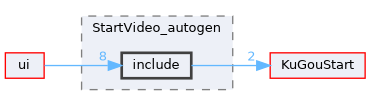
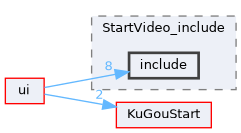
(157, 29) -> (164, 29)
(224, 66) -> (74, 99)
